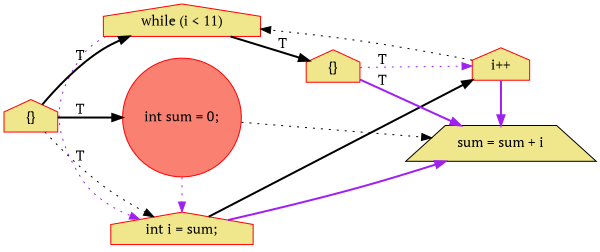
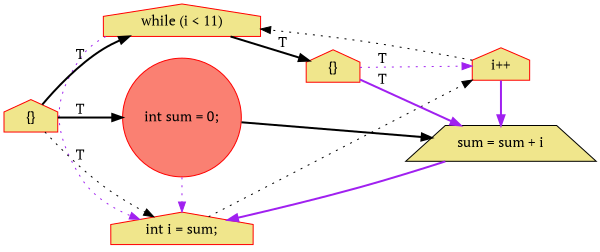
(331, 130) -> (331, 130)
(336, 151) -> (336, 151)
(332, 195) -> (342, 192)
